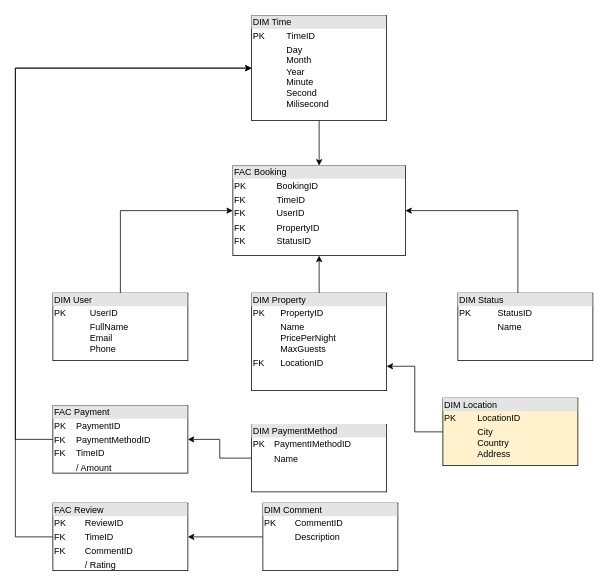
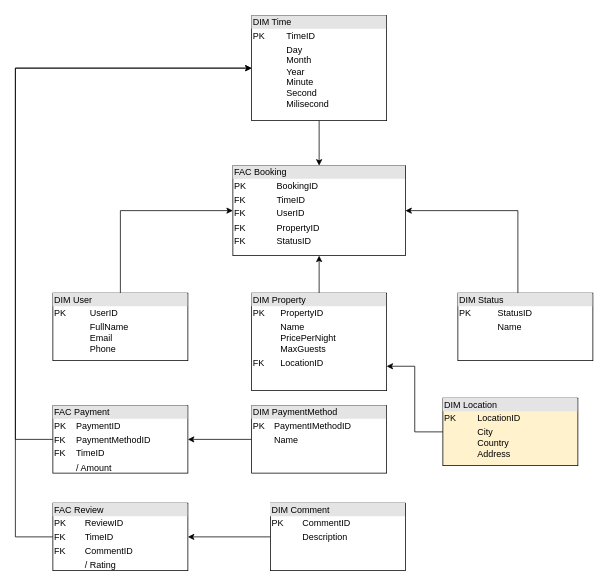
(319, 458) -> (319, 439)
(330, 537) -> (338, 537)
